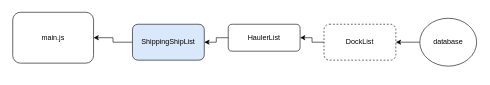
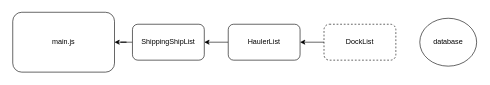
(53, 38) -> (63, 42)
(264, 38) -> (264, 42)
(168, 42) -> (168, 42)
(401, 42) -> none
